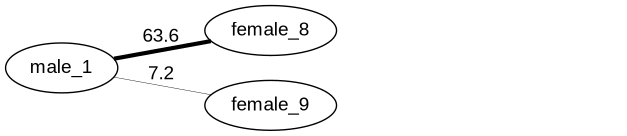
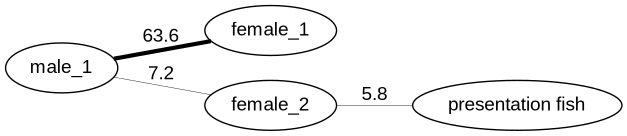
(271, 30) -> (271, 30)
(271, 105) -> (271, 105)
none -> (517, 105)
